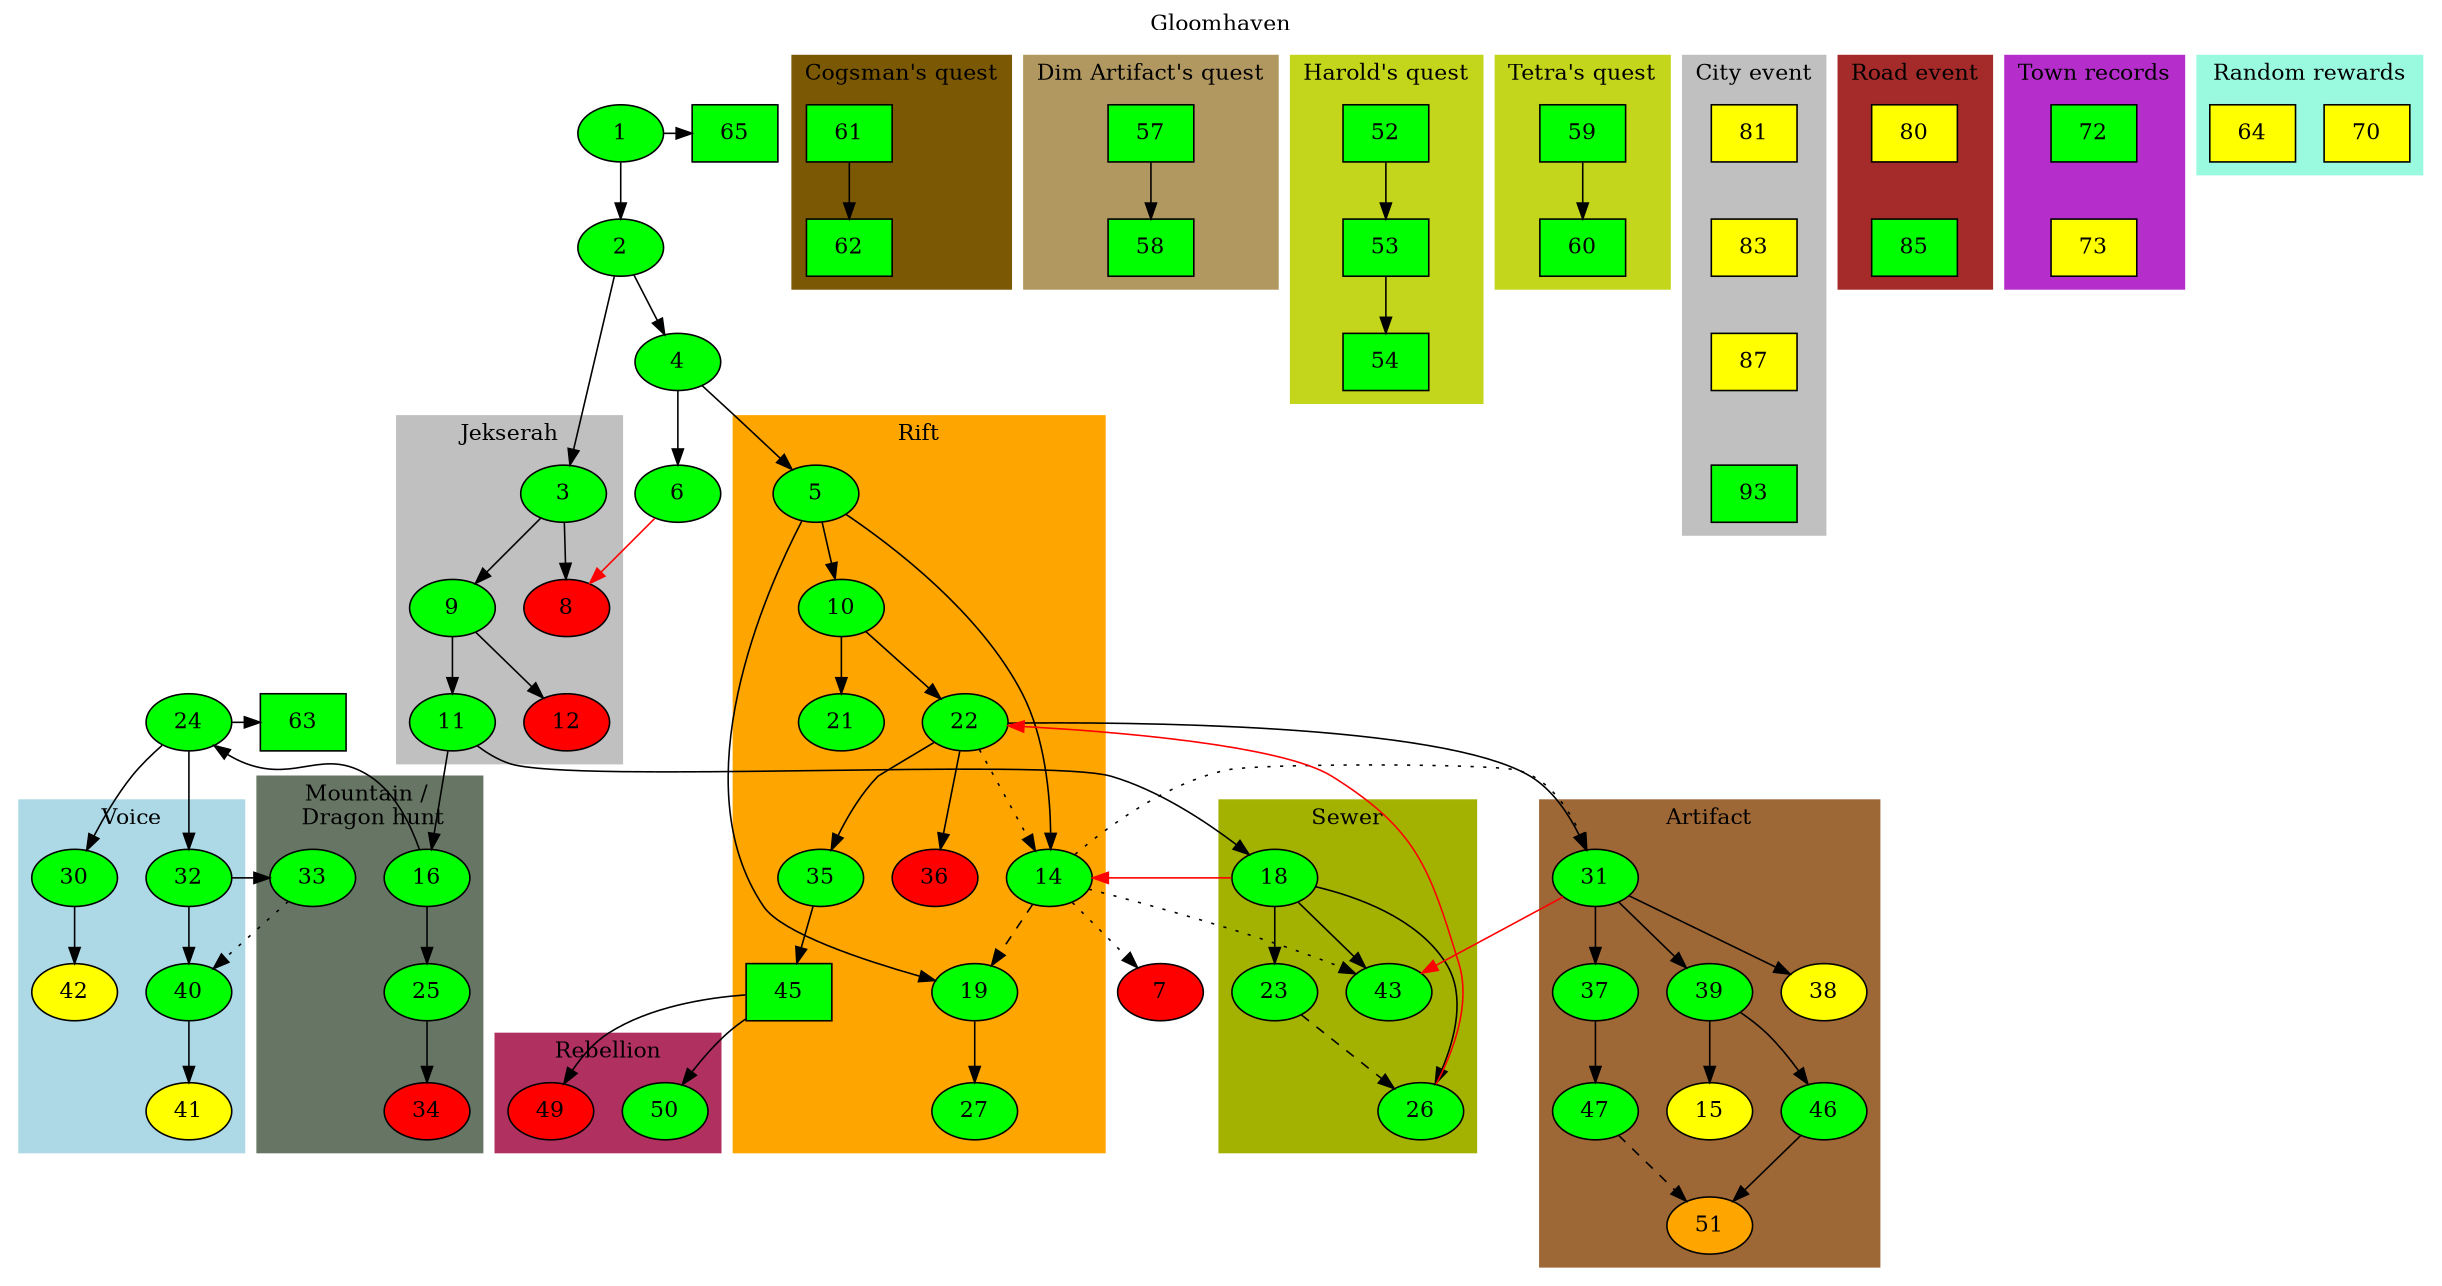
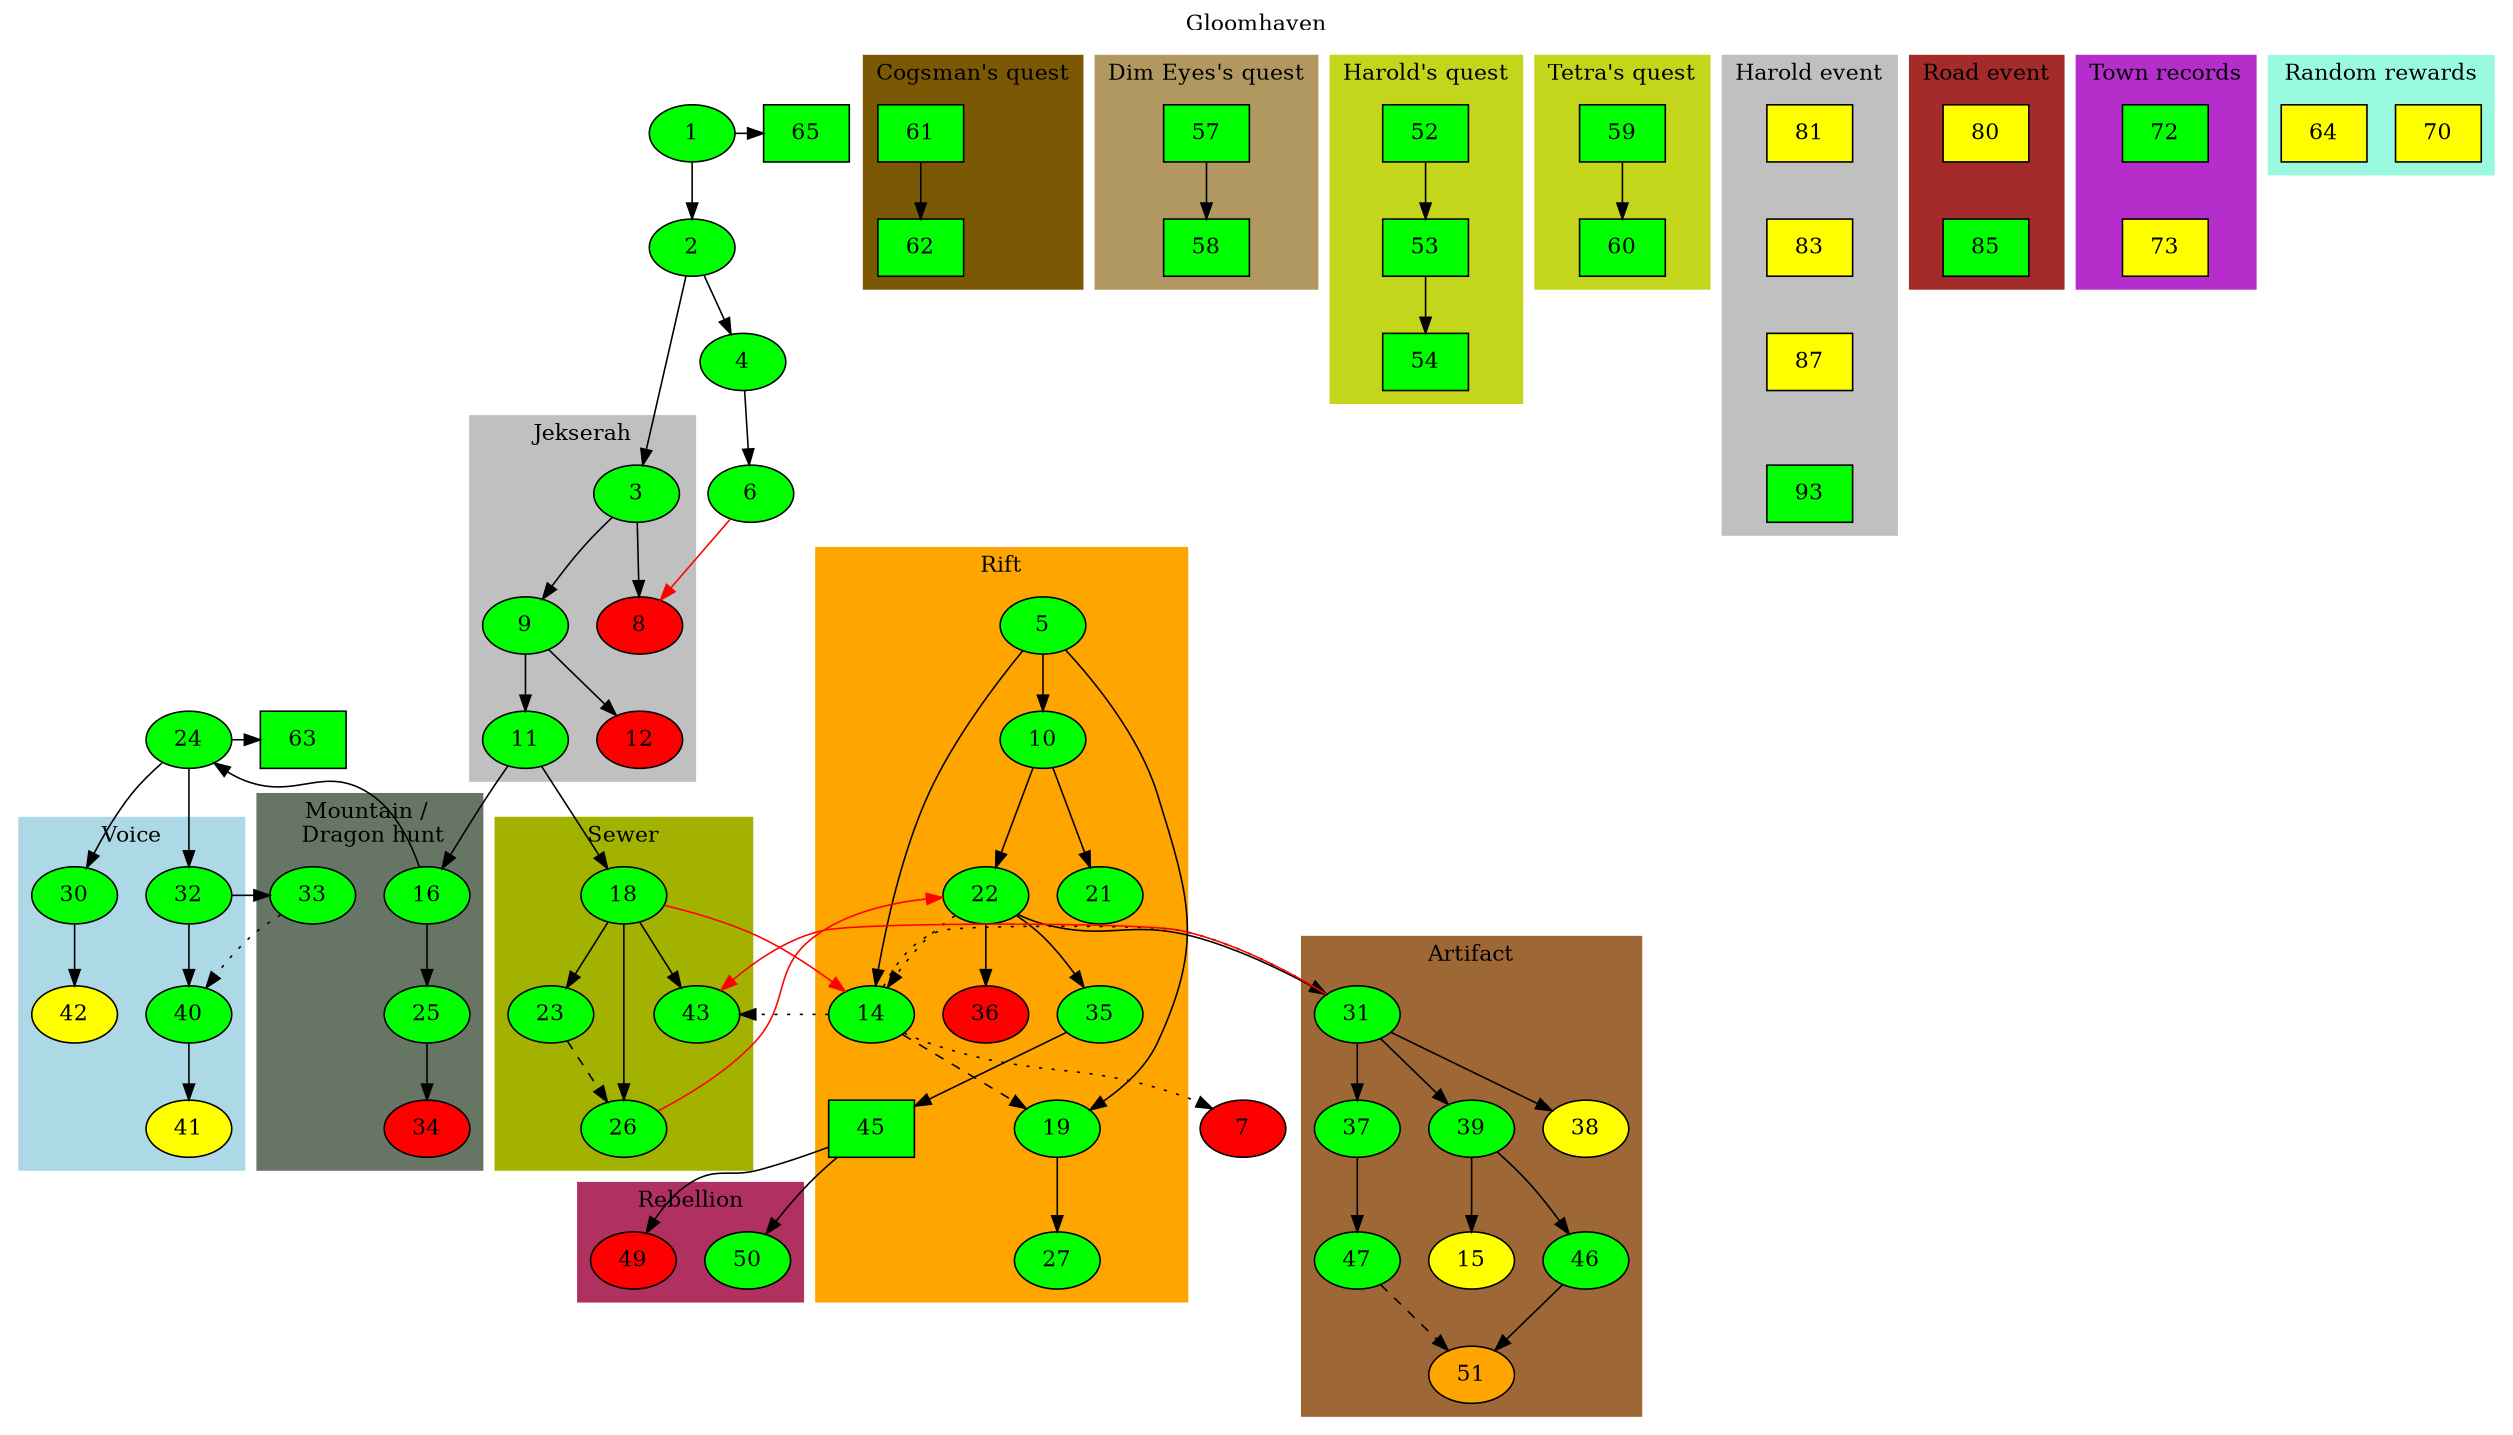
(1151, 74) -> (1206, 74)
(1754, 74) -> (1810, 74)
(745, 426) -> none
